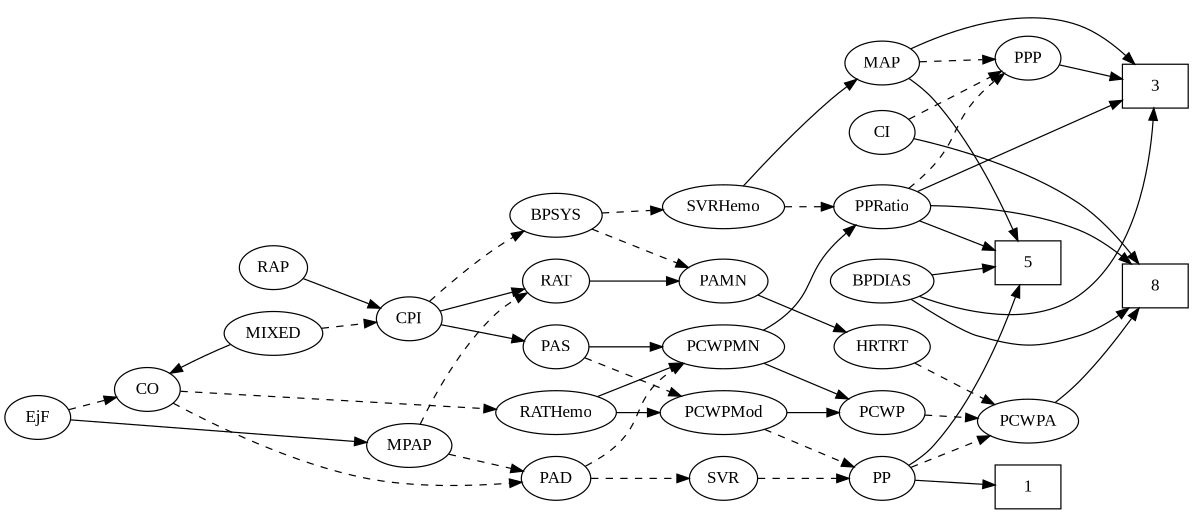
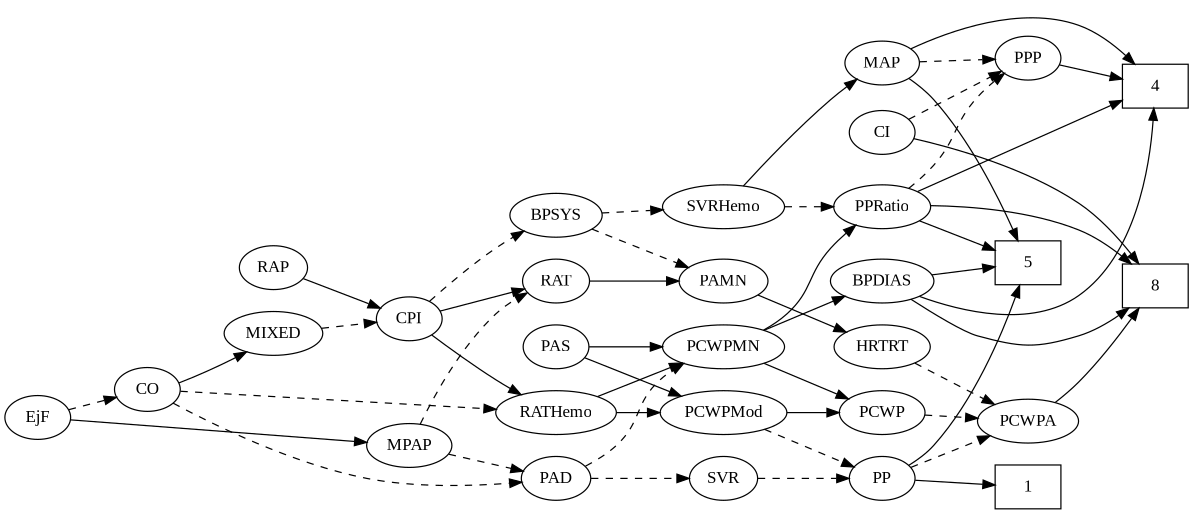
(1155, 86) -> (1155, 86)
none -> (813, 310)
(470, 330) -> (470, 363)
(206, 355) -> (207, 371)
(627, 375) -> (627, 375)
